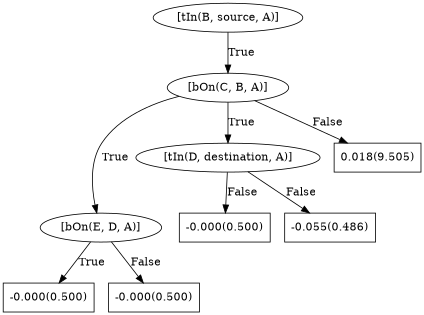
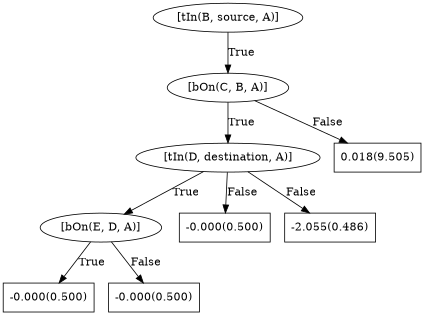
(111, 132) -> (167, 191)
(330, 228) -> (330, 228)
